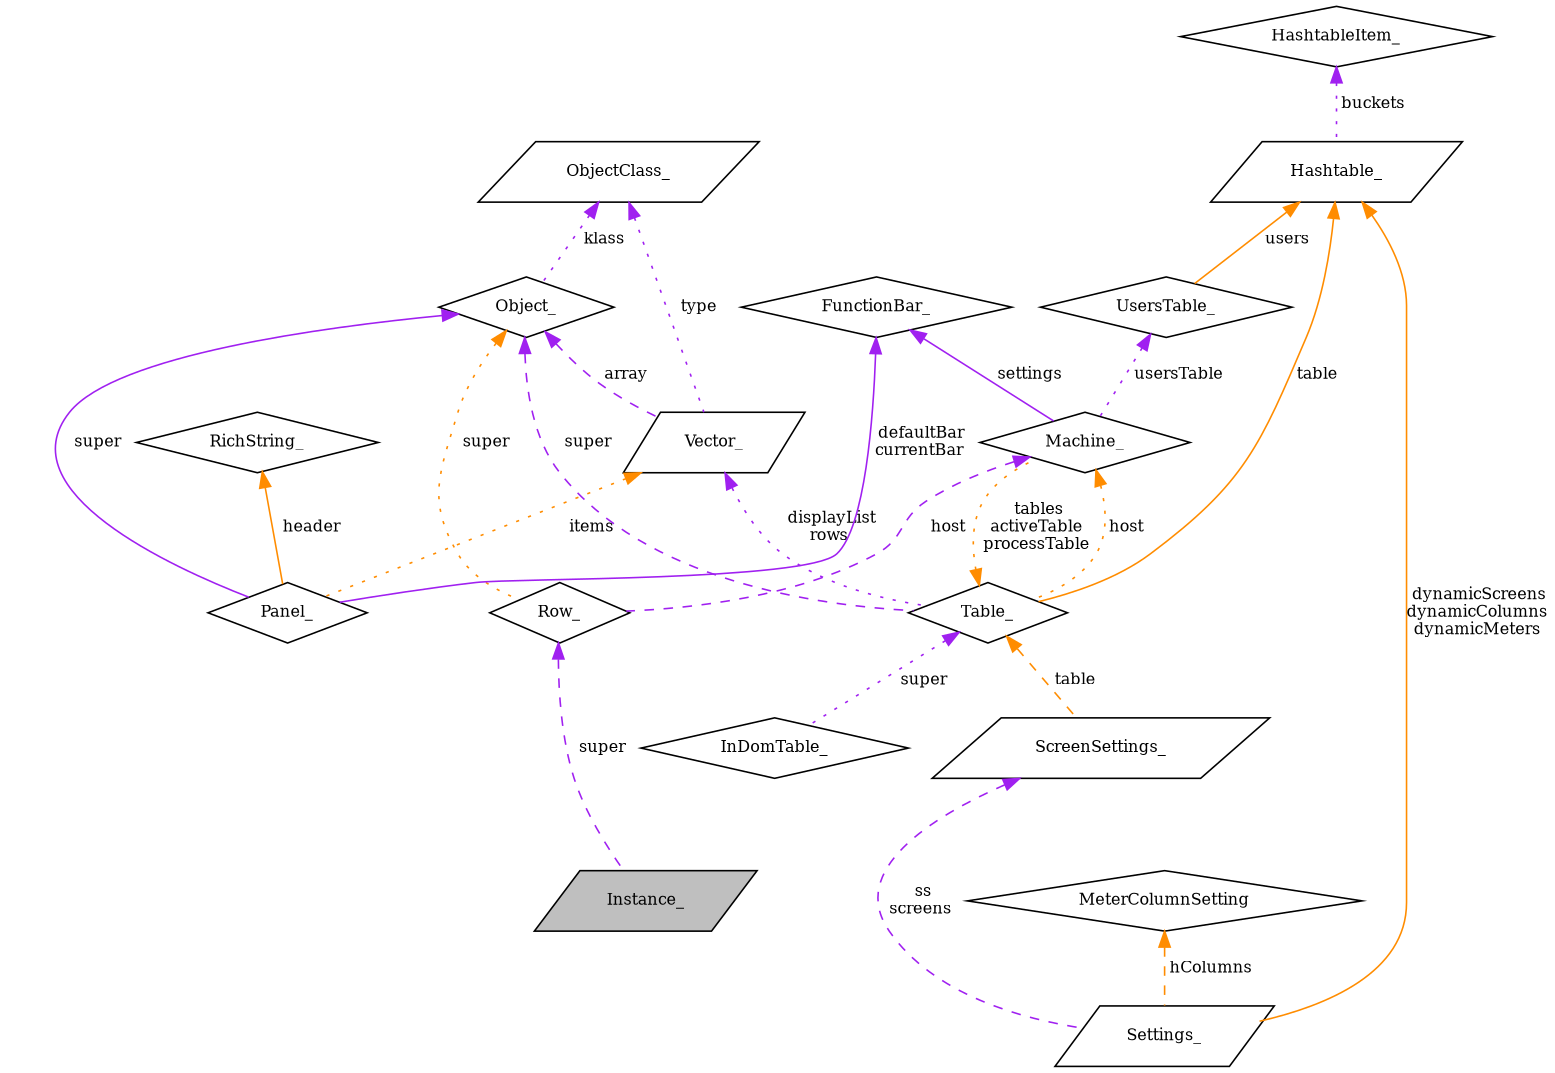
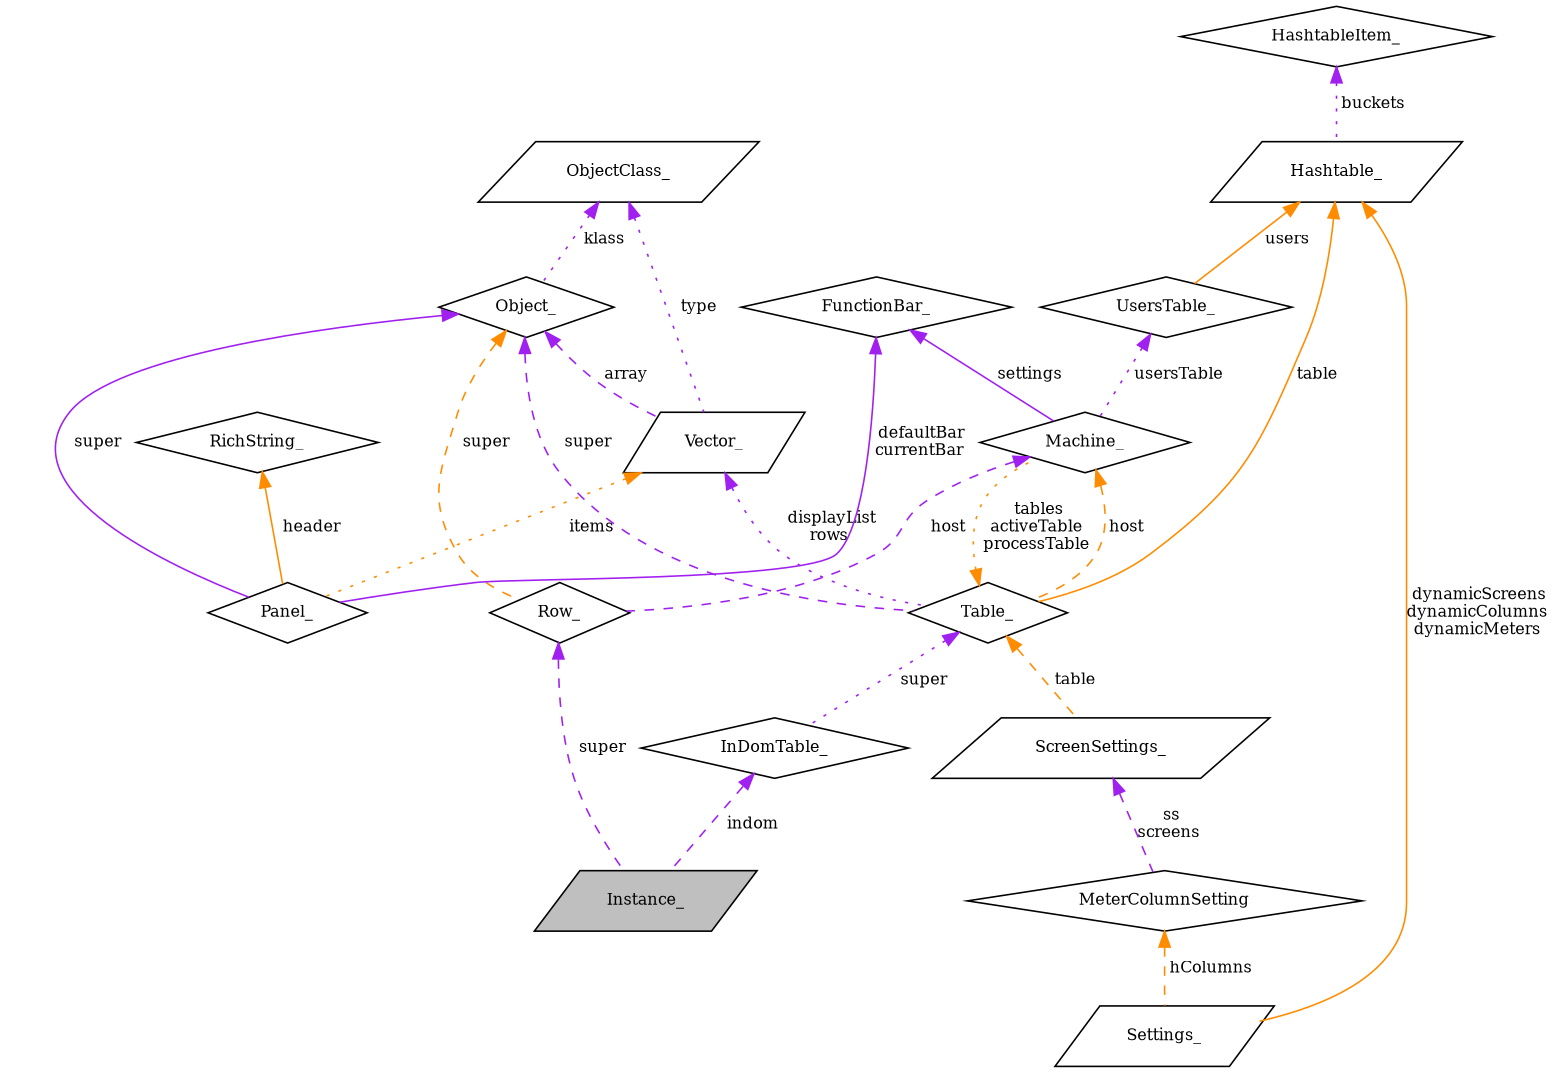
(439, 483) -> (439, 483)
(1094, 558) -> (1094, 558)
none -> (707, 828)
(893, 936) -> (1136, 833)
